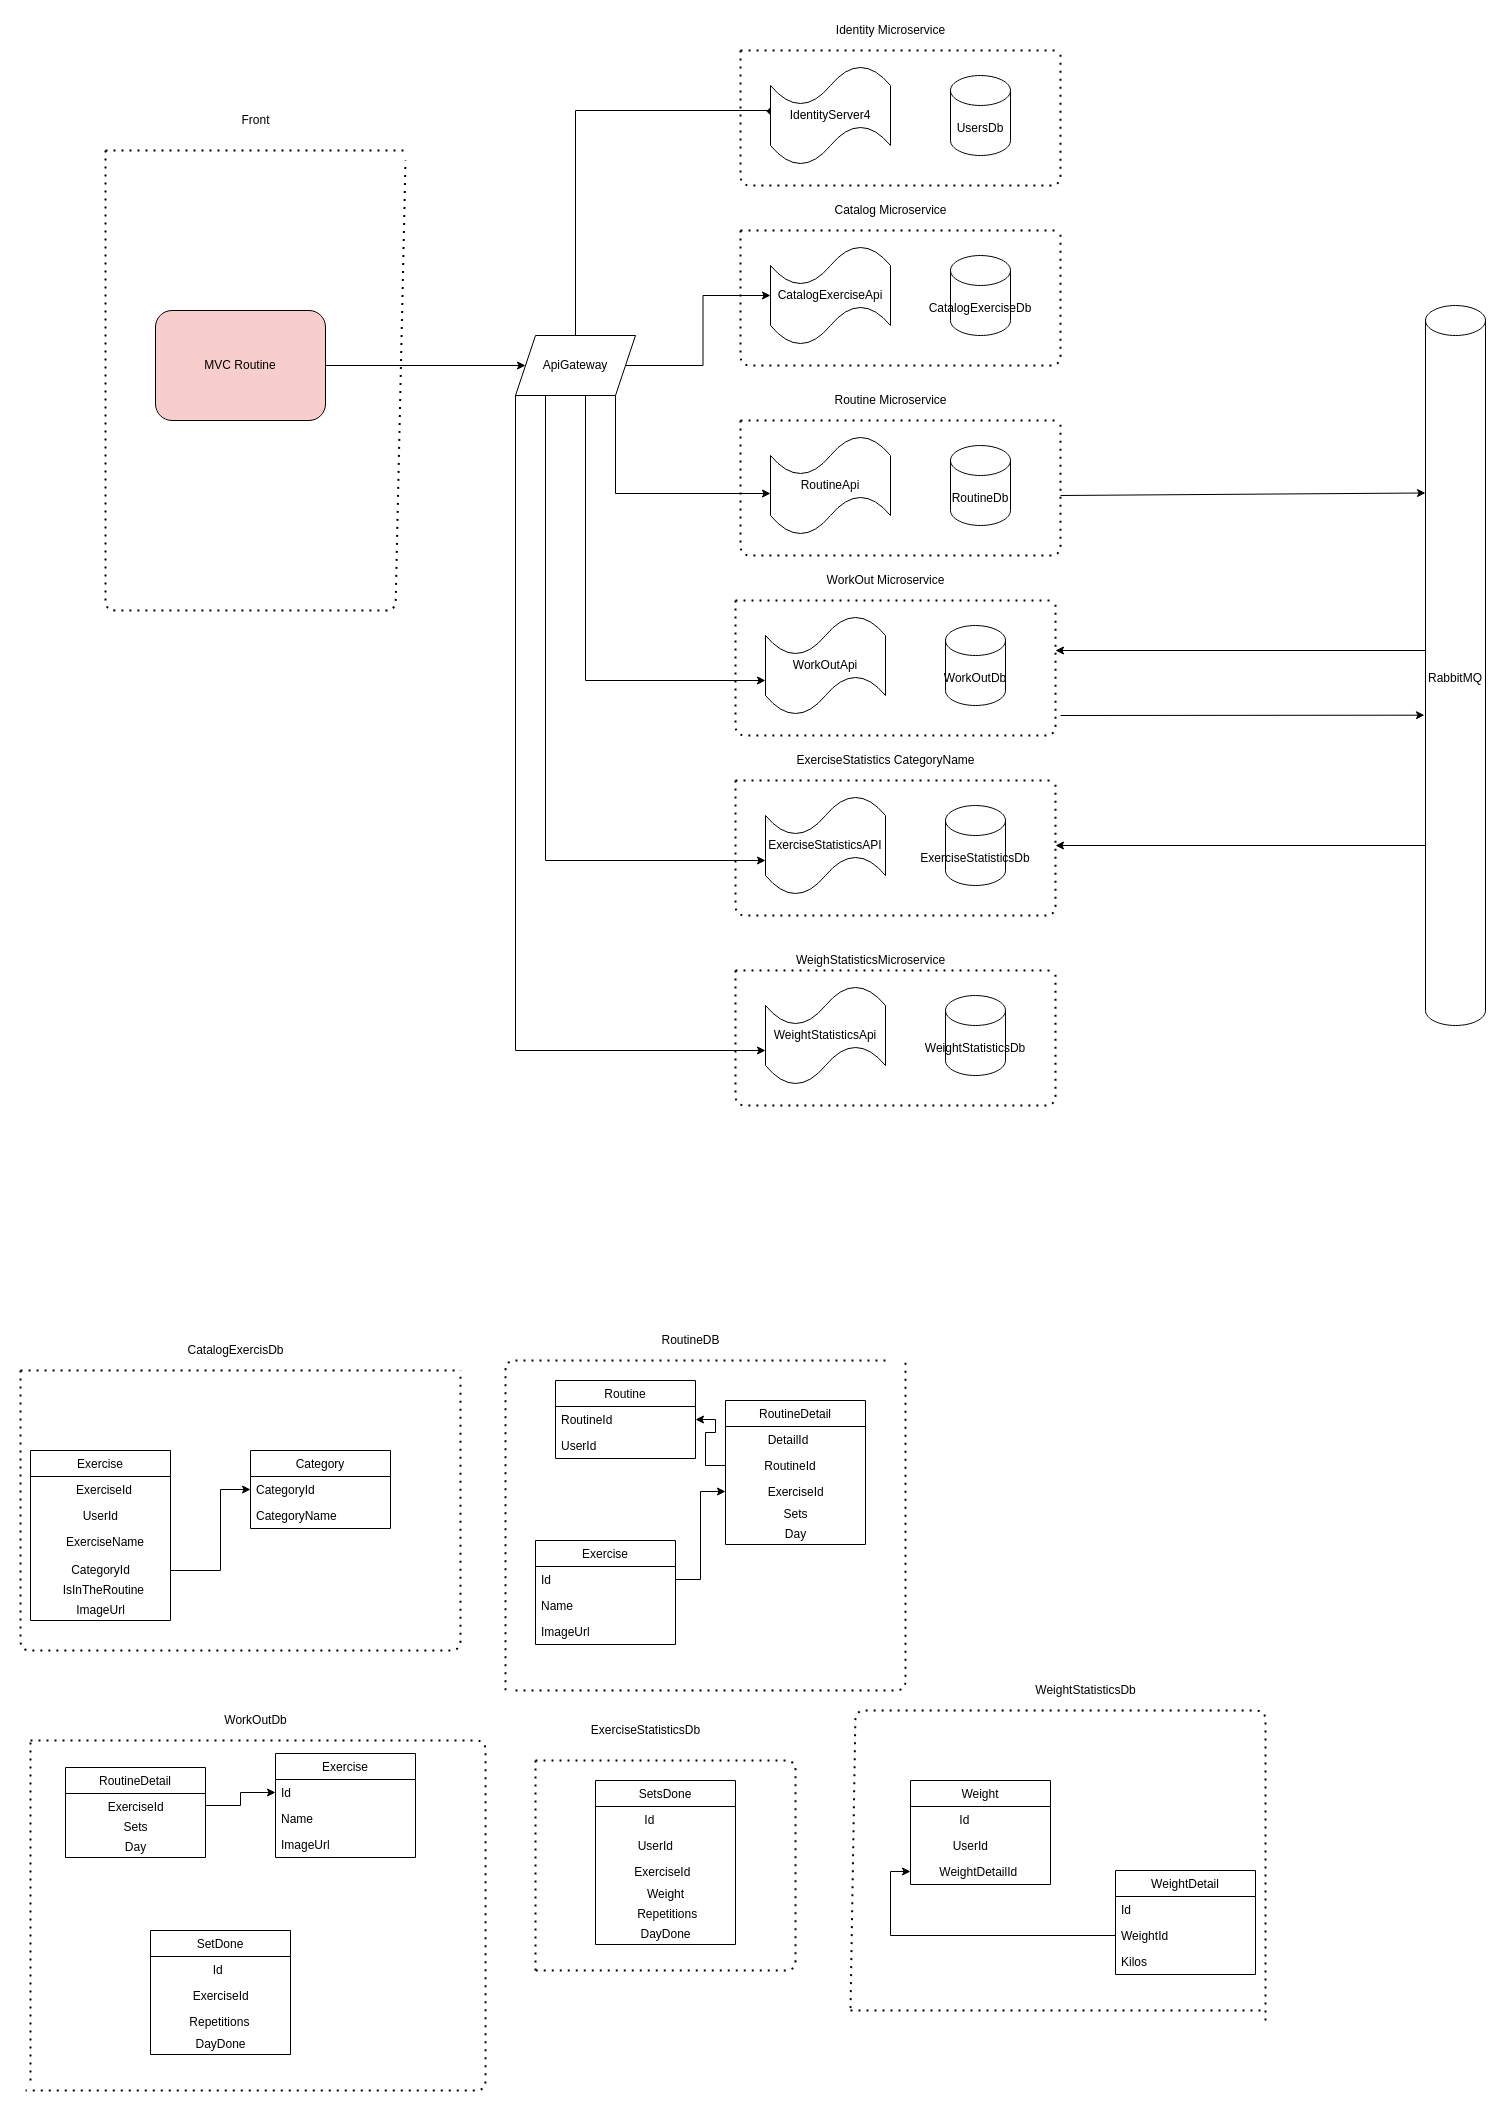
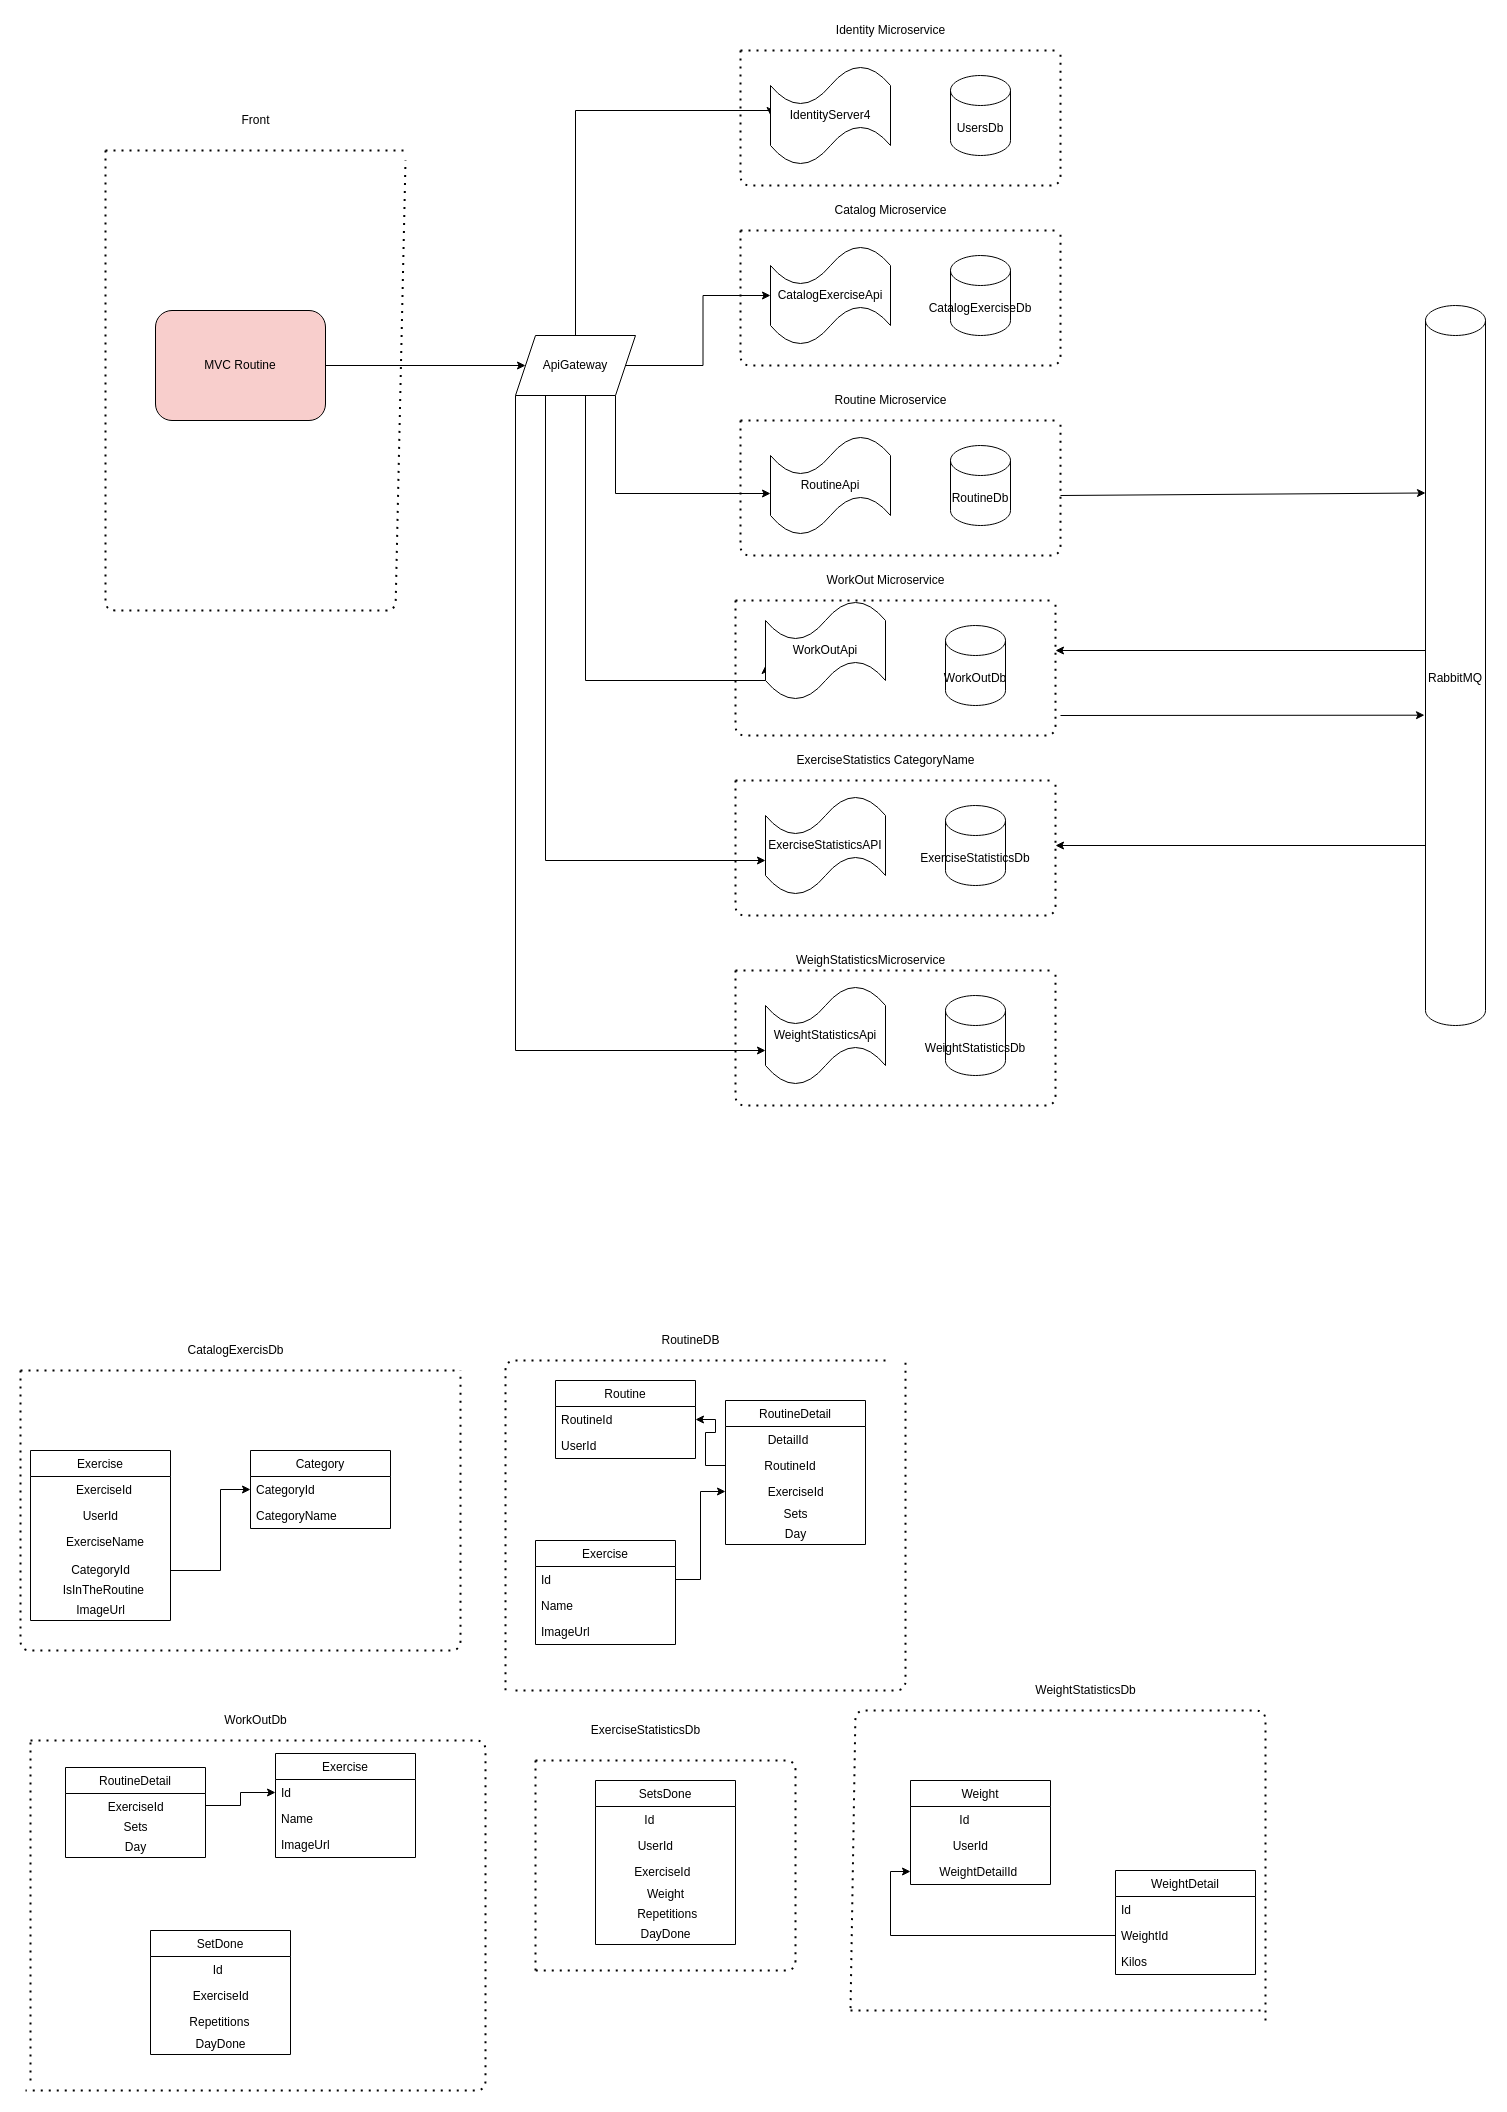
(769, 111) -> (769, 111)
(826, 666) -> (826, 651)
